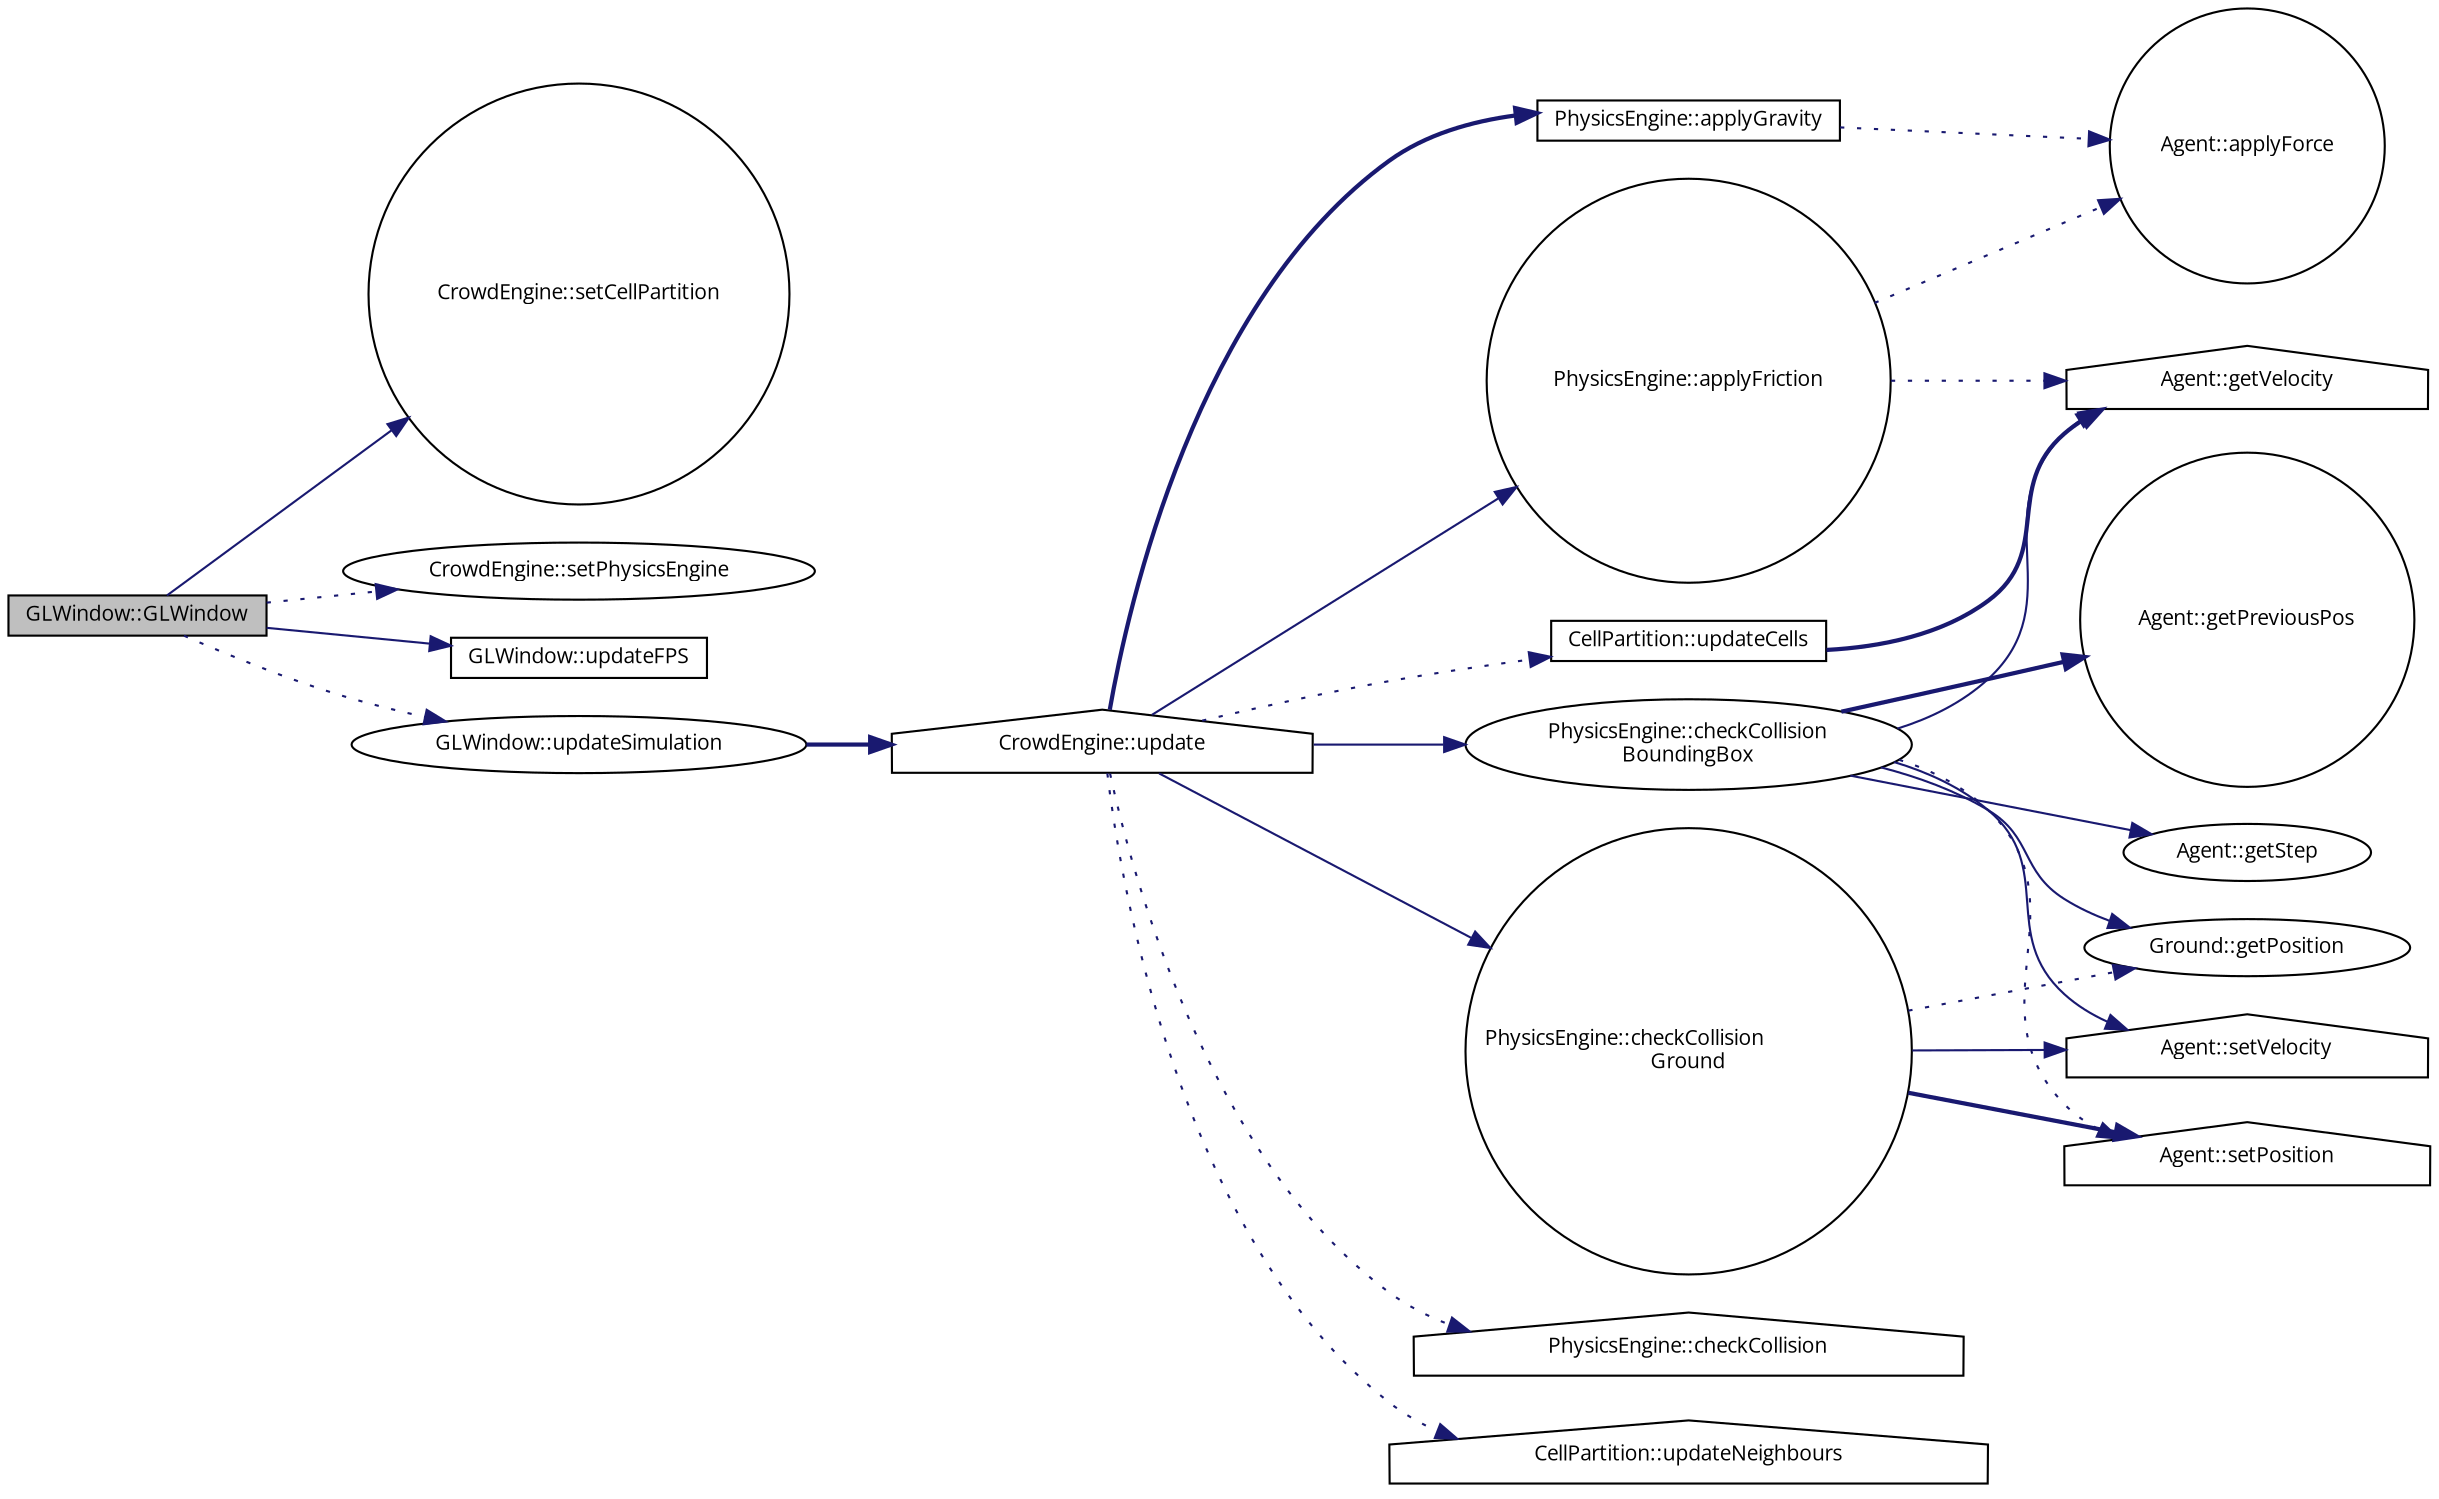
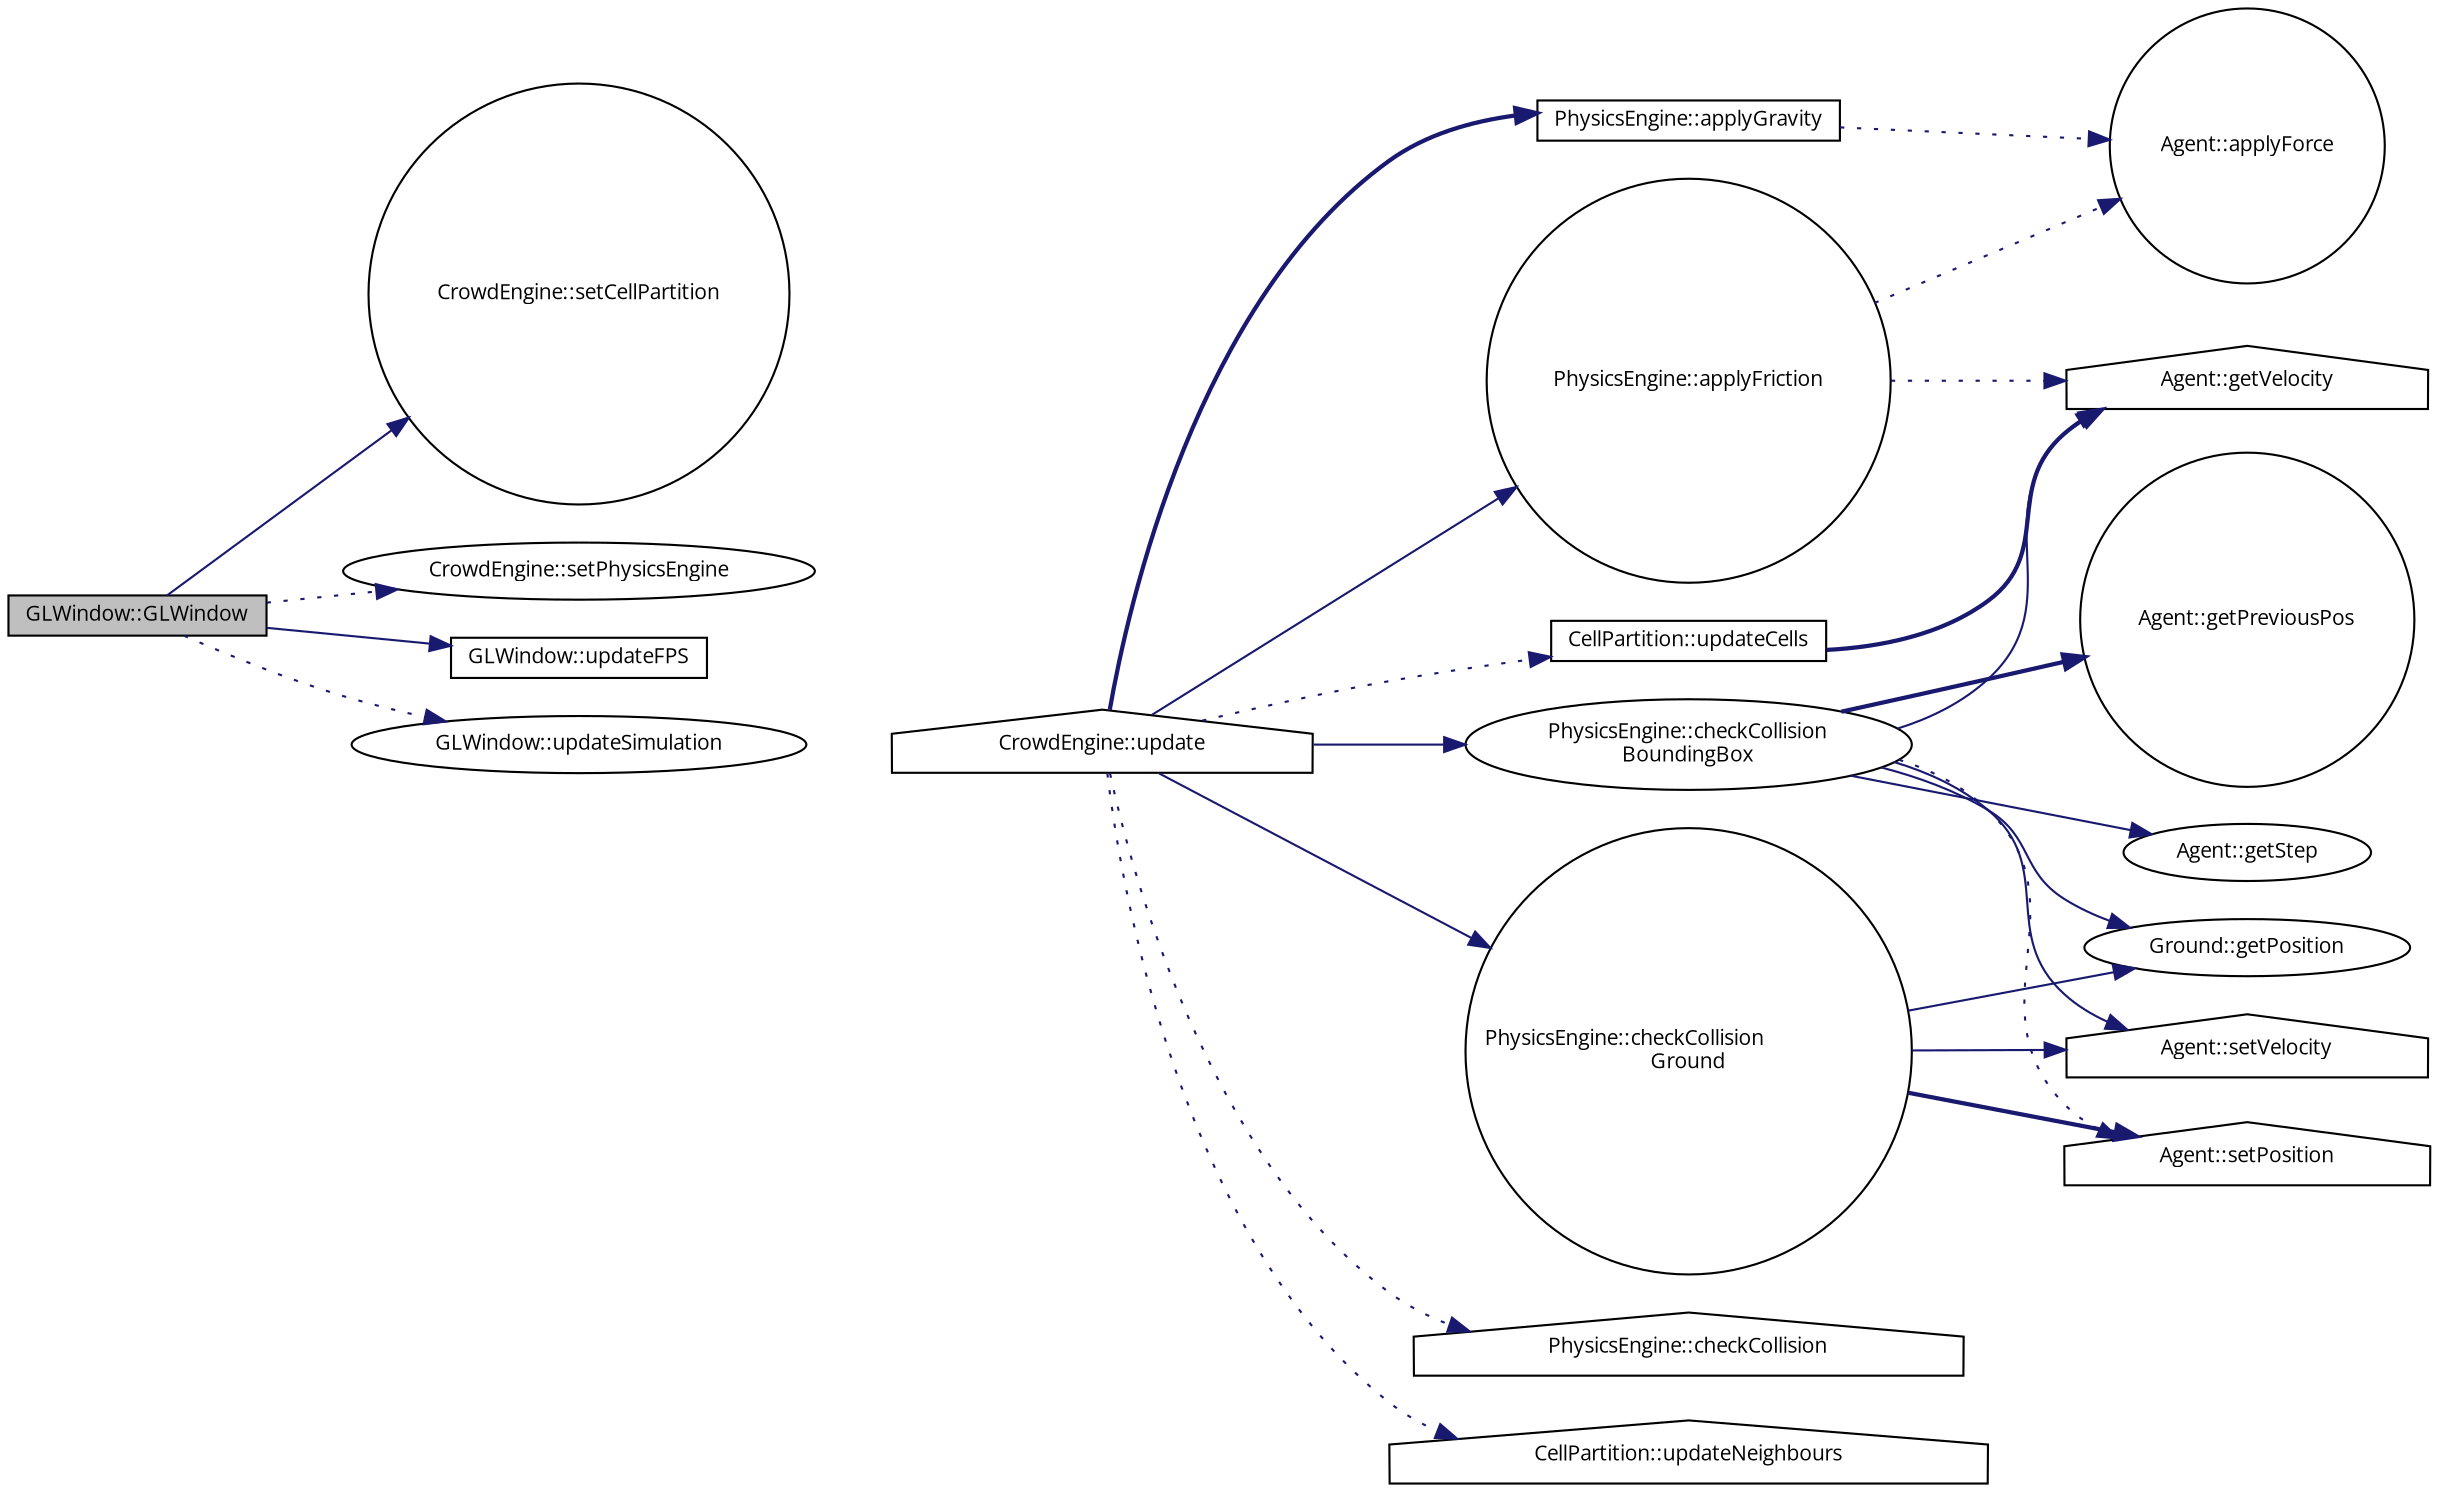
(838, 745) -> none
(2011, 991) -> (2011, 991)
